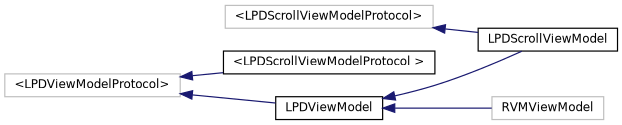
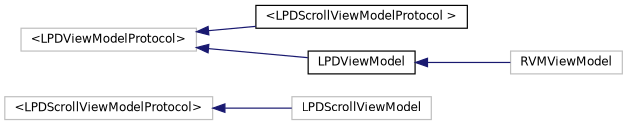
(548, 40) -> (362, 108)
(460, 77) -> none
